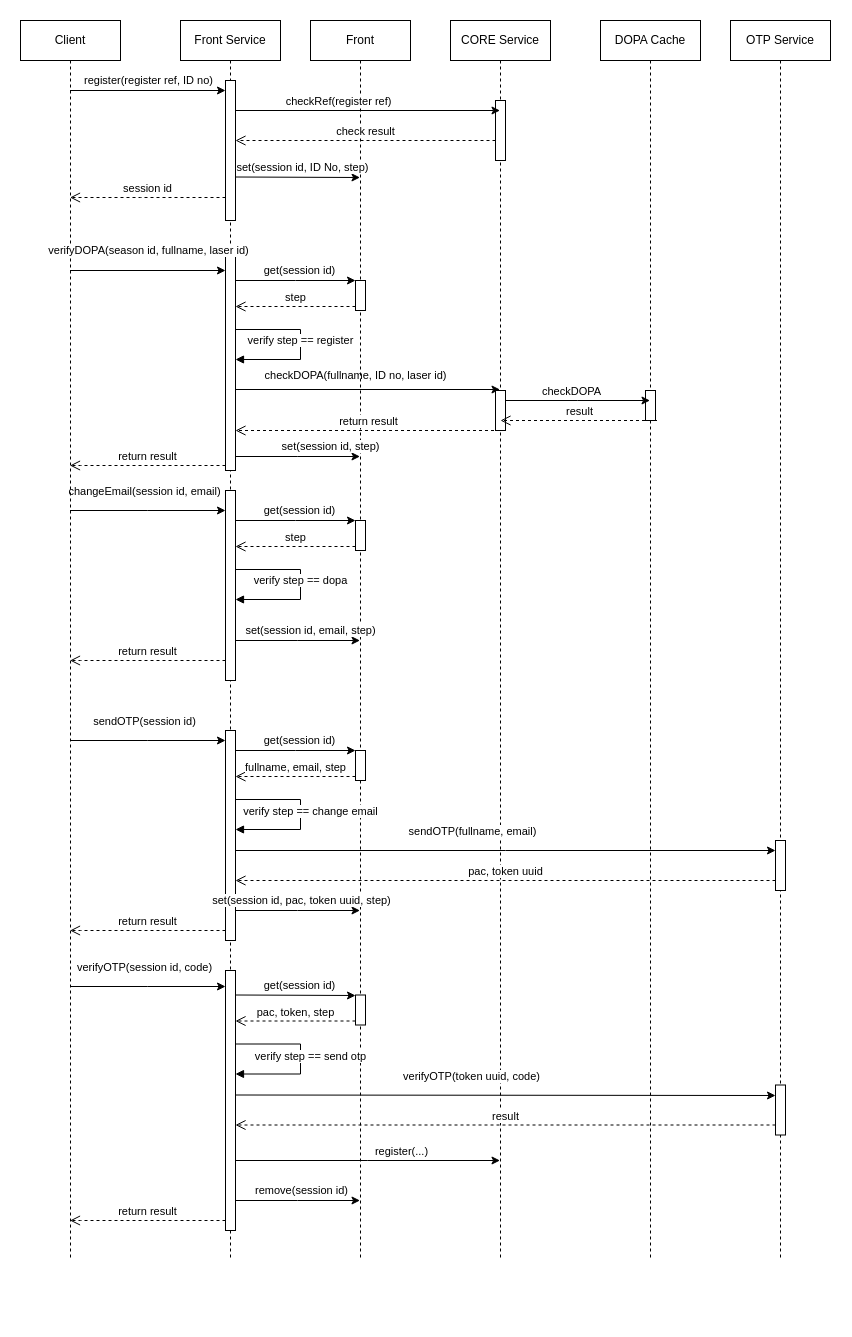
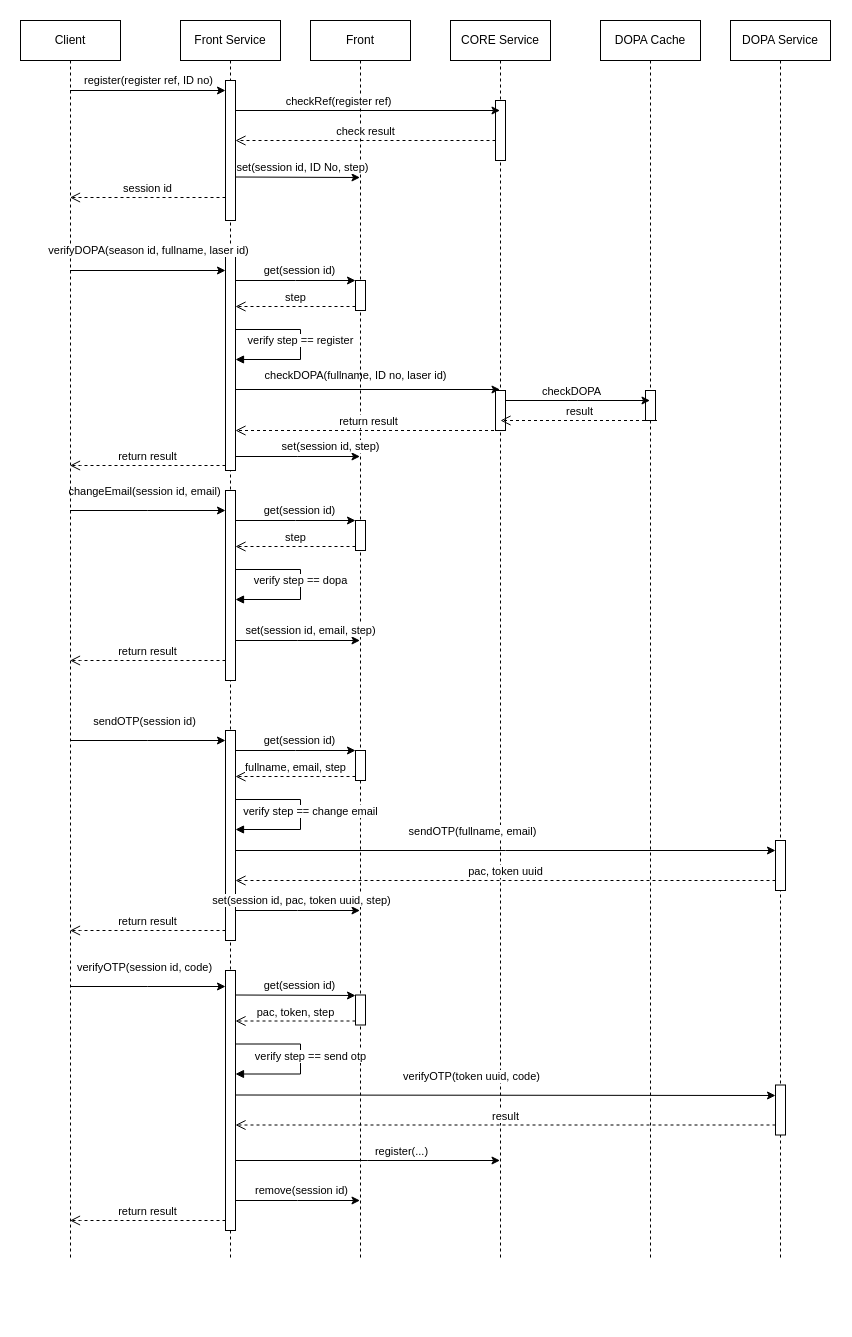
(781, 41) -> (781, 41)
